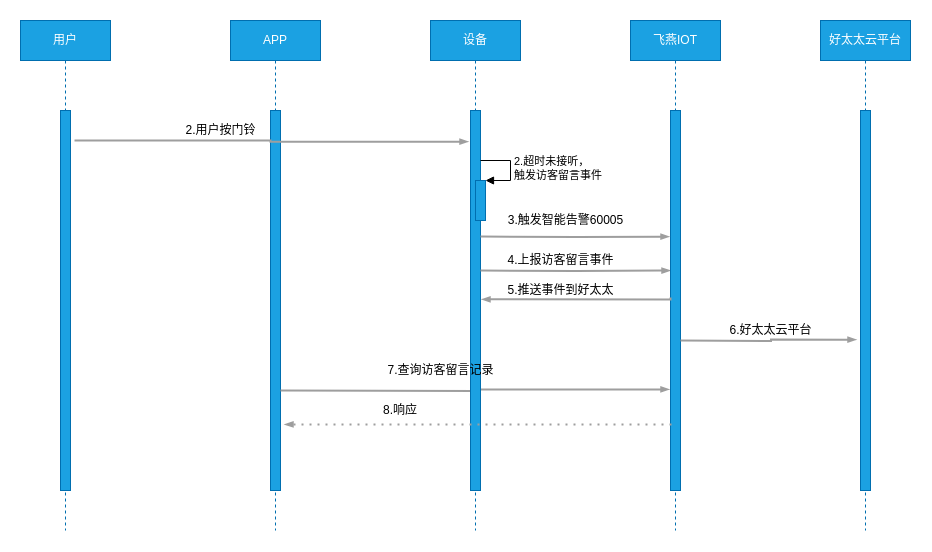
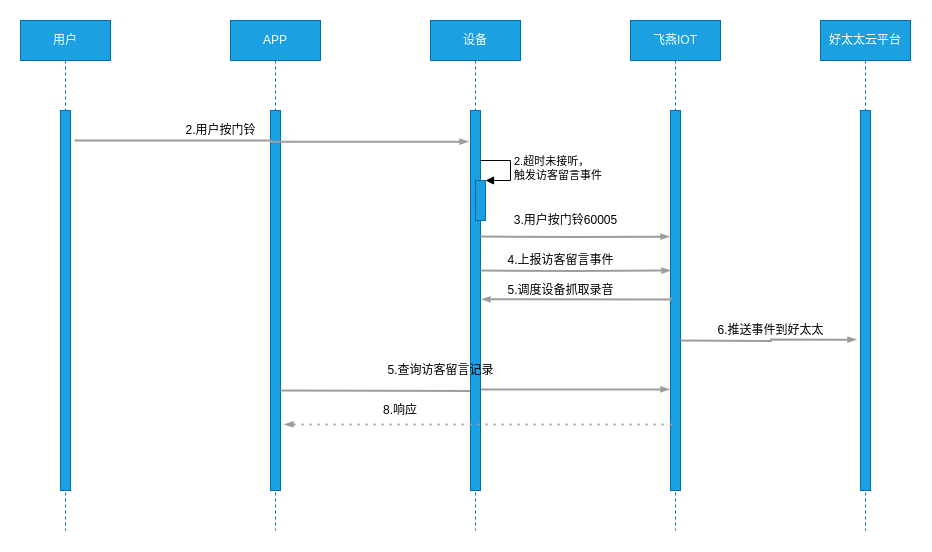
(566, 221) -> (566, 221)
(561, 291) -> (561, 291)
(771, 331) -> (771, 331)
(441, 371) -> (441, 371)
